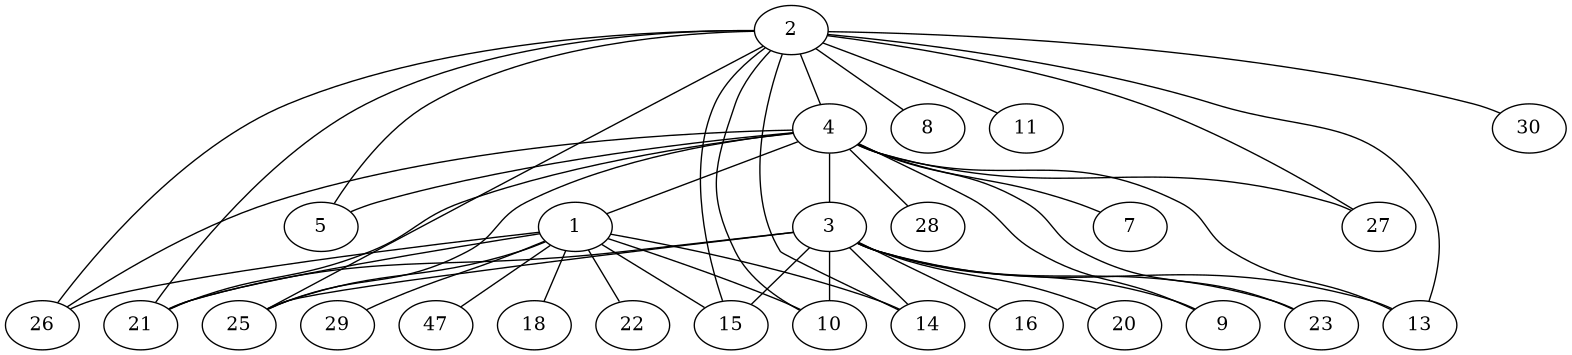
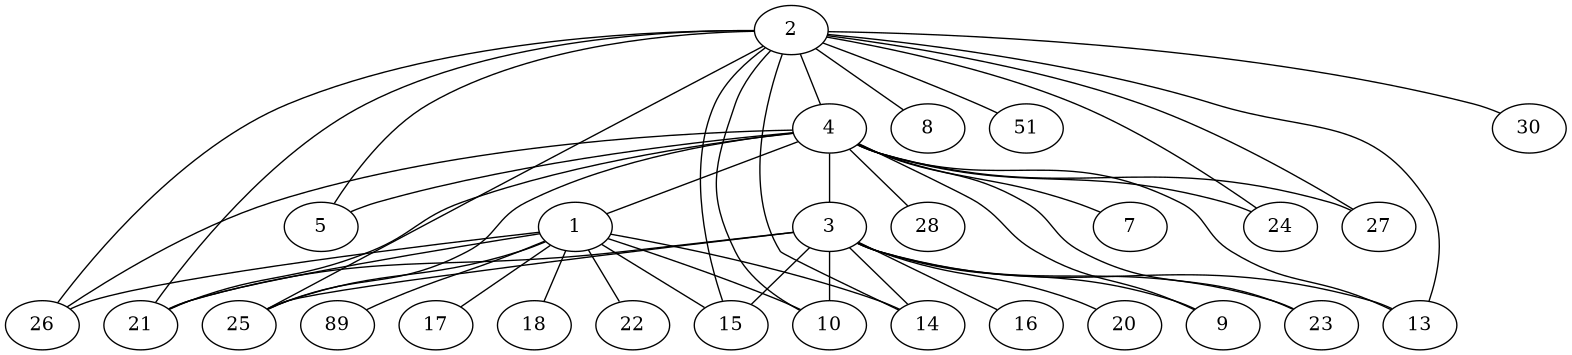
(1026, 128) -> (1026, 128)
none -> (1281, 227)
(338, 325) -> (338, 325)
(436, 325) -> (436, 325)
